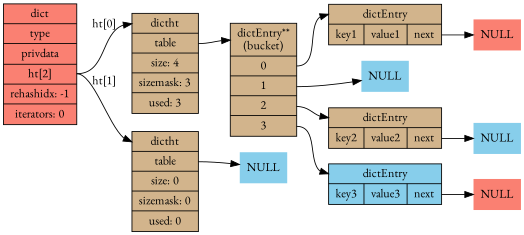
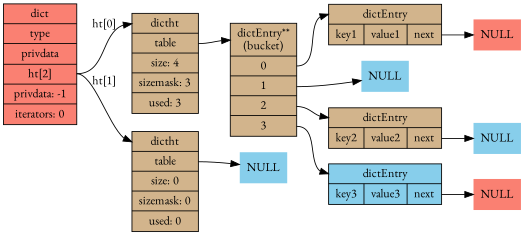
(40, 94) -> (40, 94)
